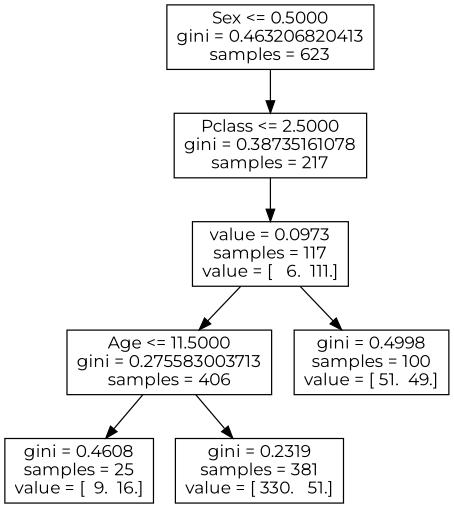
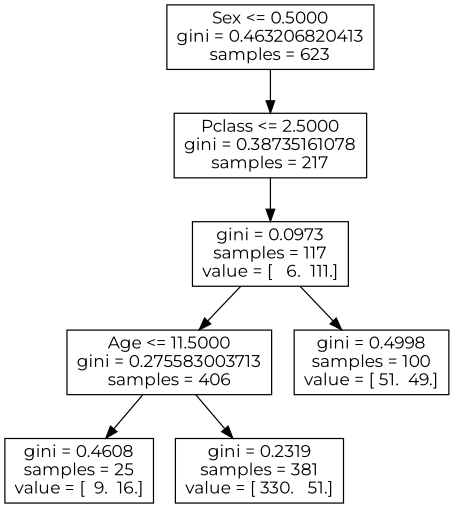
(270, 254) -> (270, 254)
